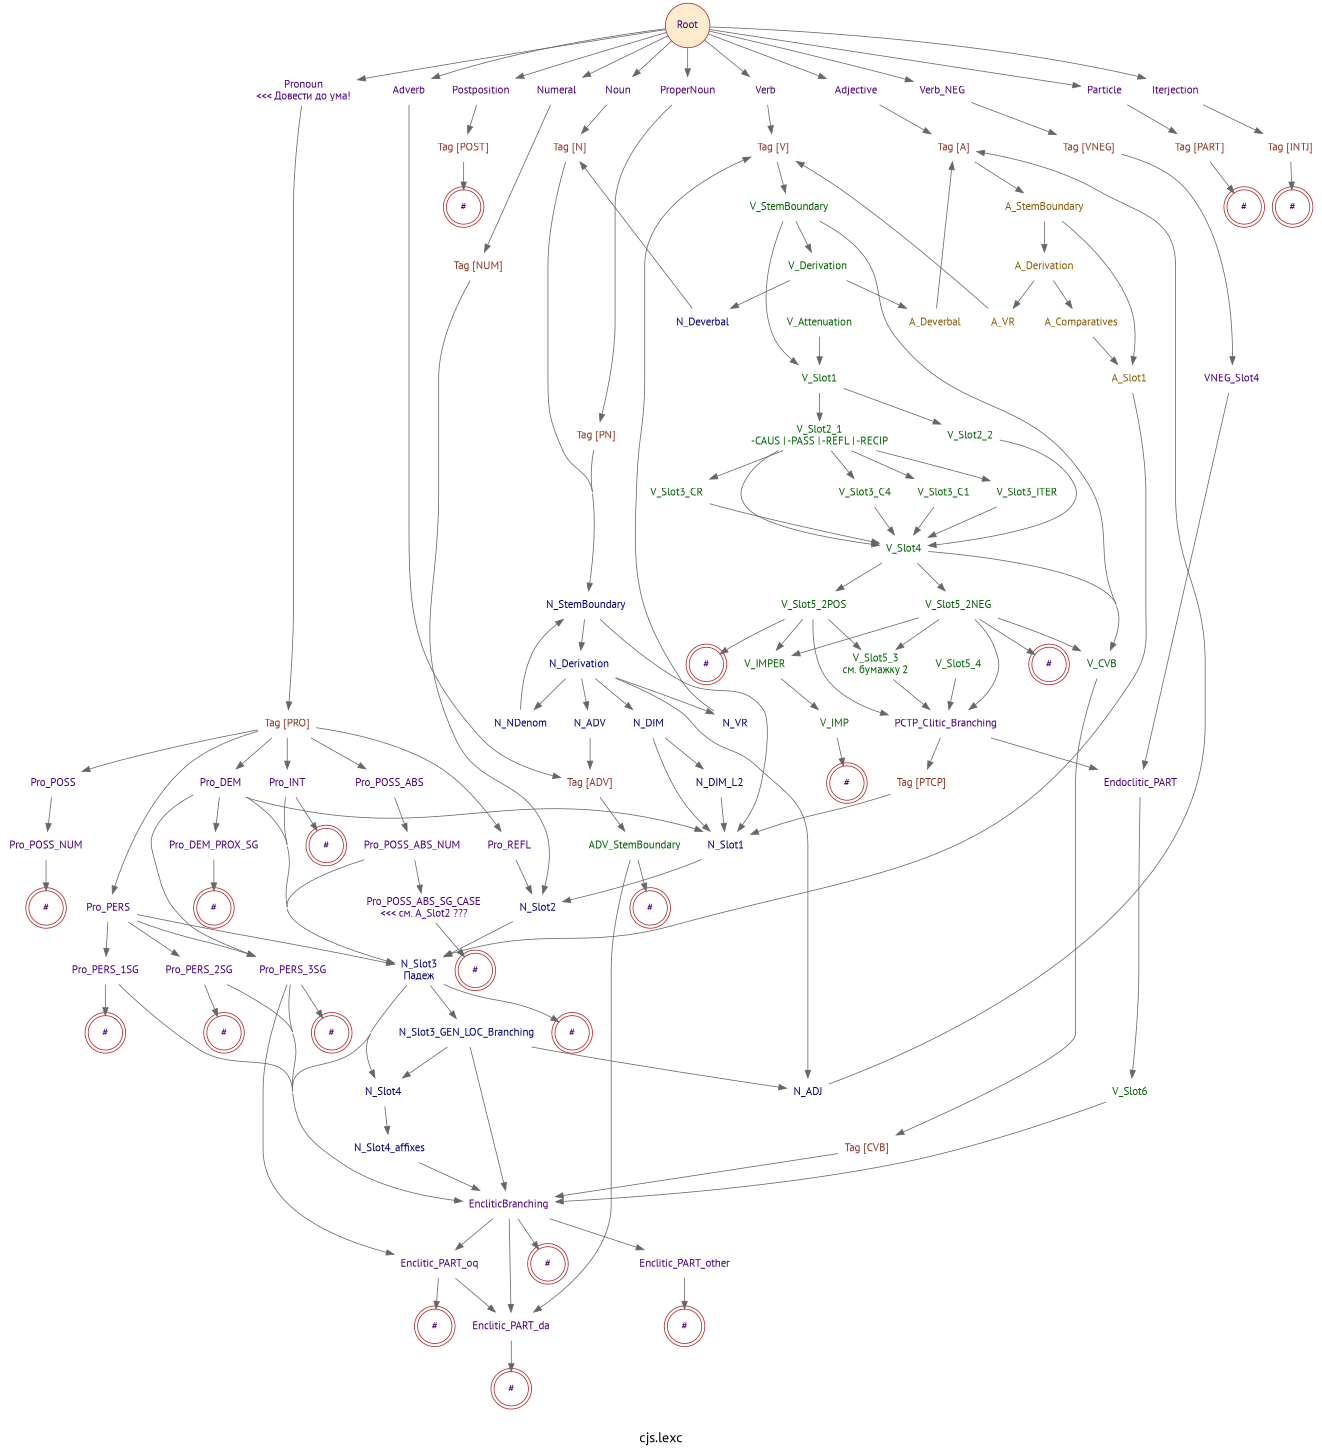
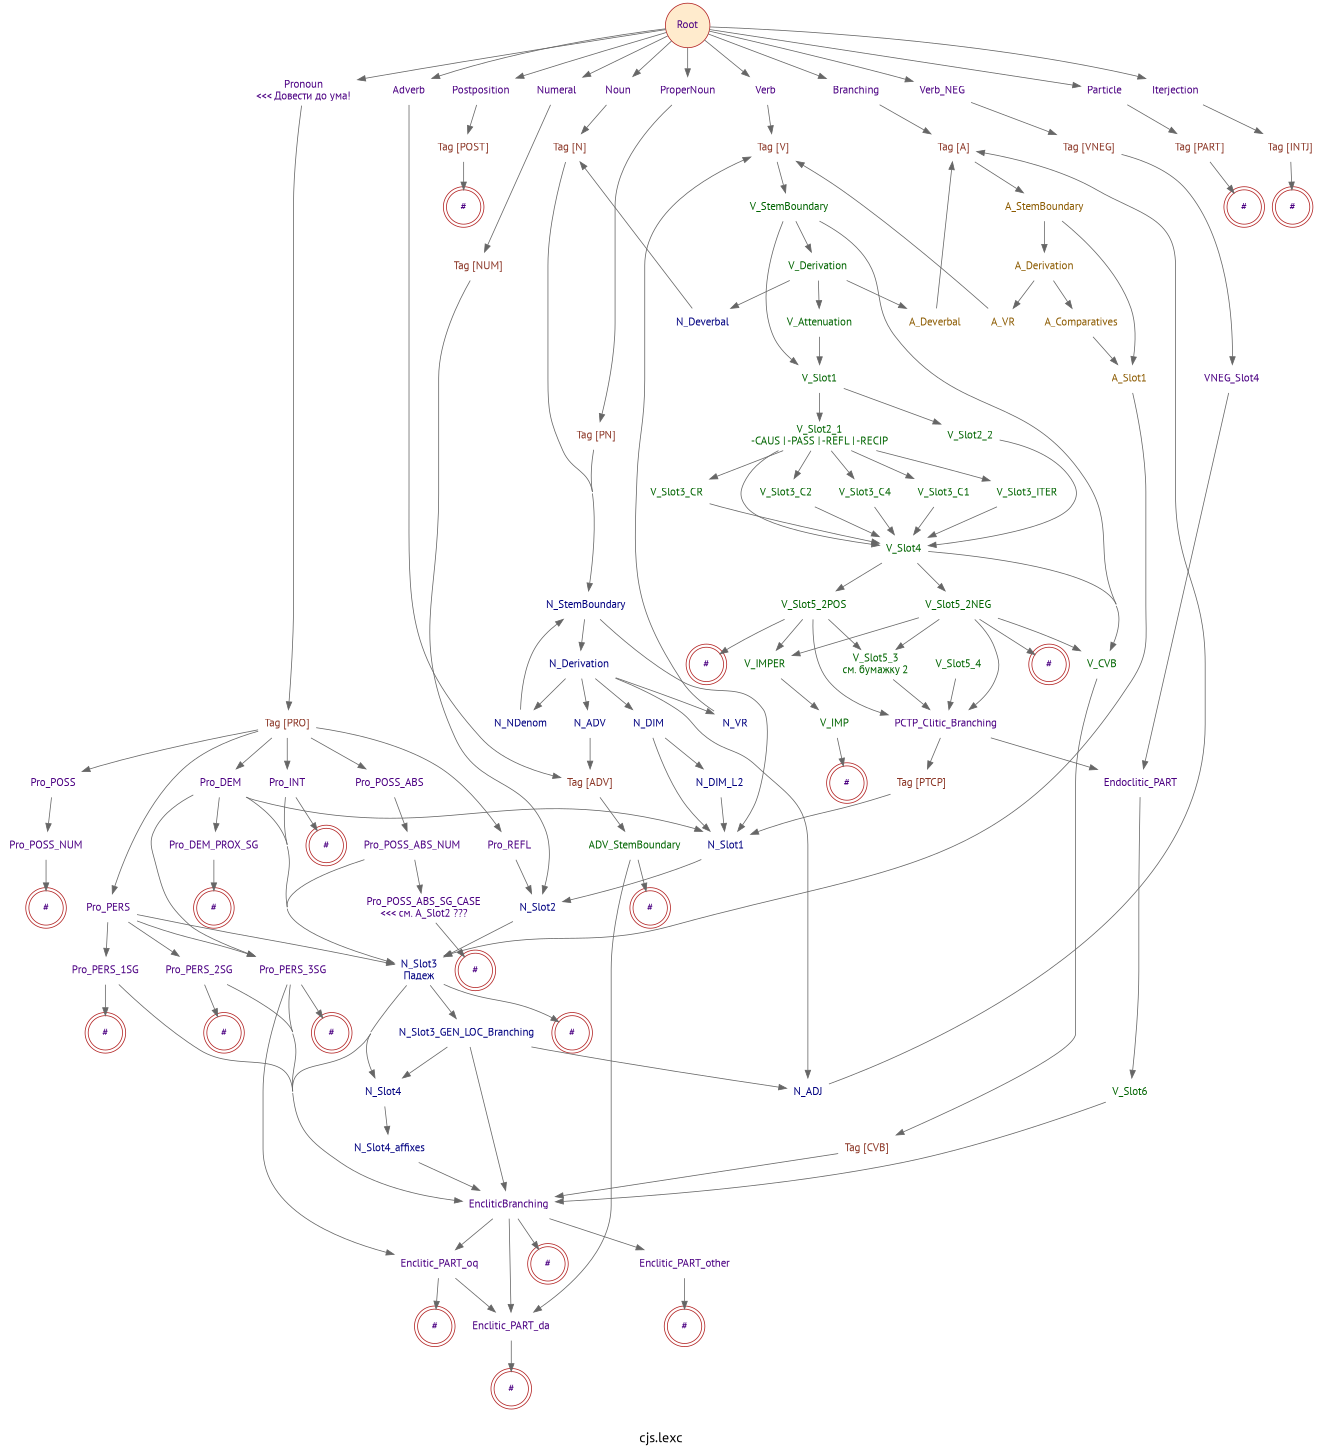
(856, 91) -> (856, 91)
none -> (819, 291)
none -> (786, 493)
